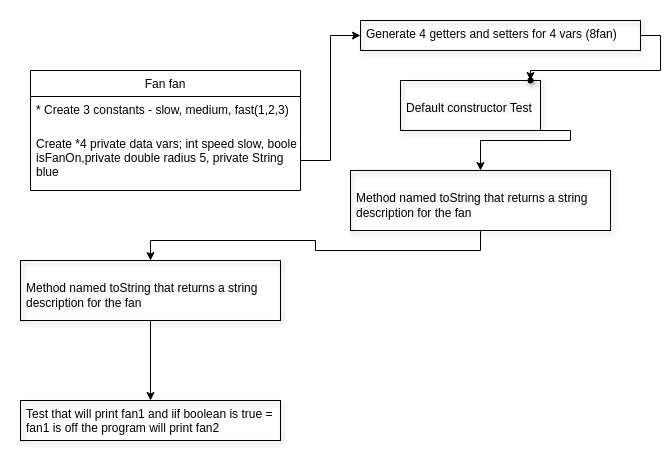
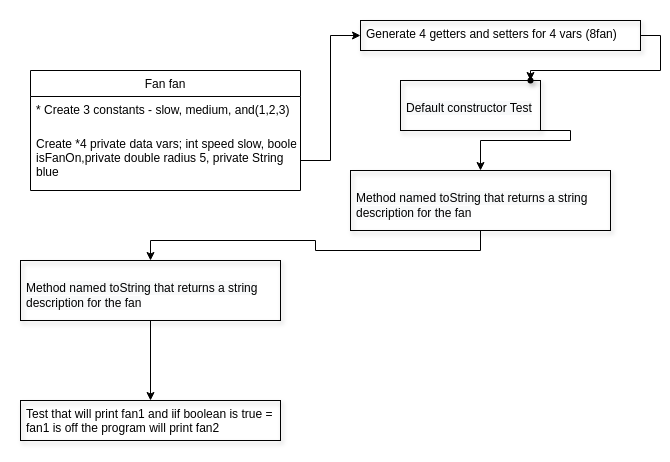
(177, 110) -> (174, 110)
